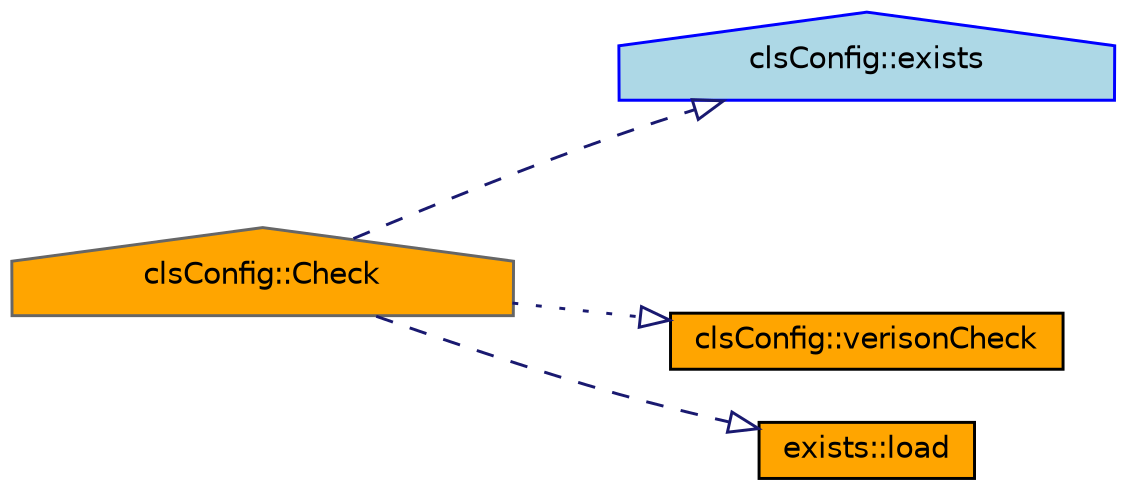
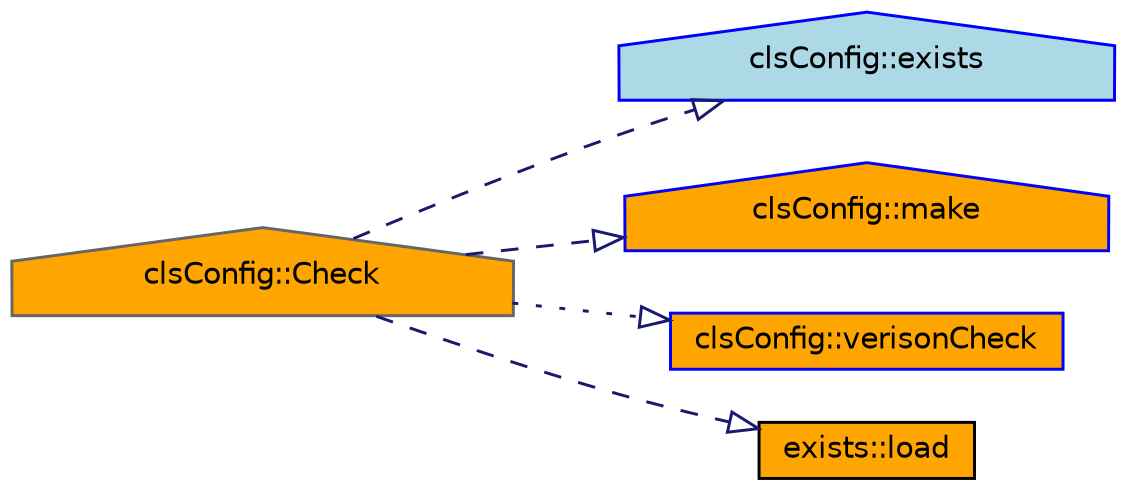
none -> (867, 211)
(867, 341) -> (867, 341)
